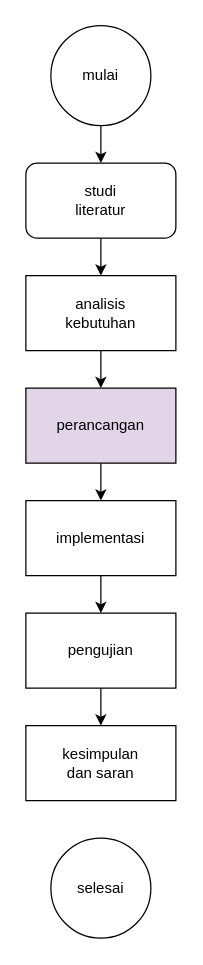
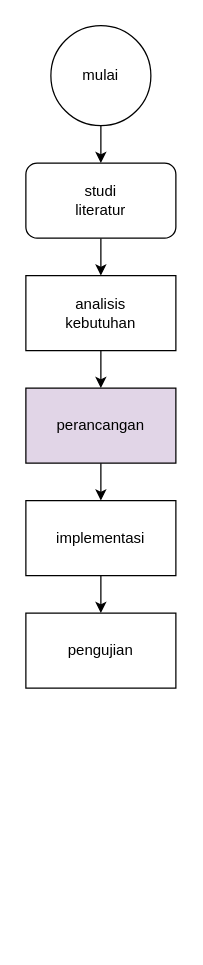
(101, 702) -> none
(101, 763) -> none
(101, 888) -> none
